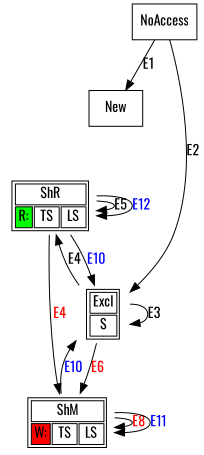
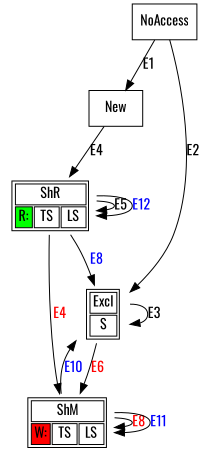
(96, 260) -> (96, 260)
(67, 266) -> (90, 147)
